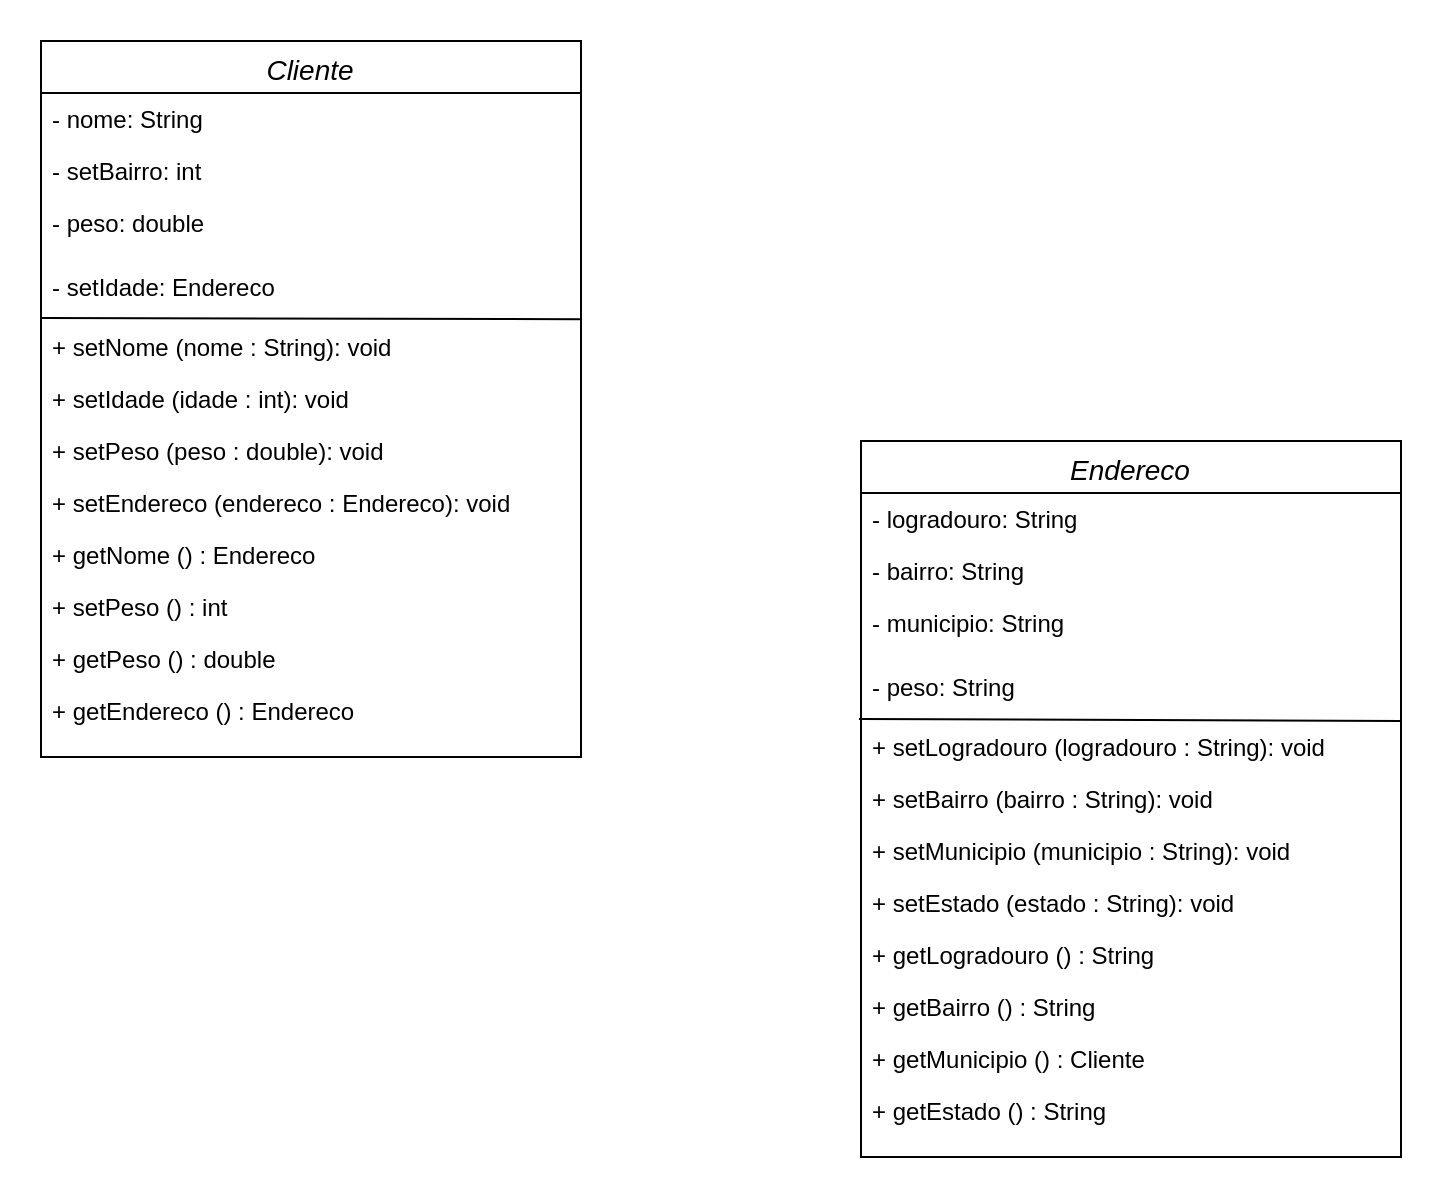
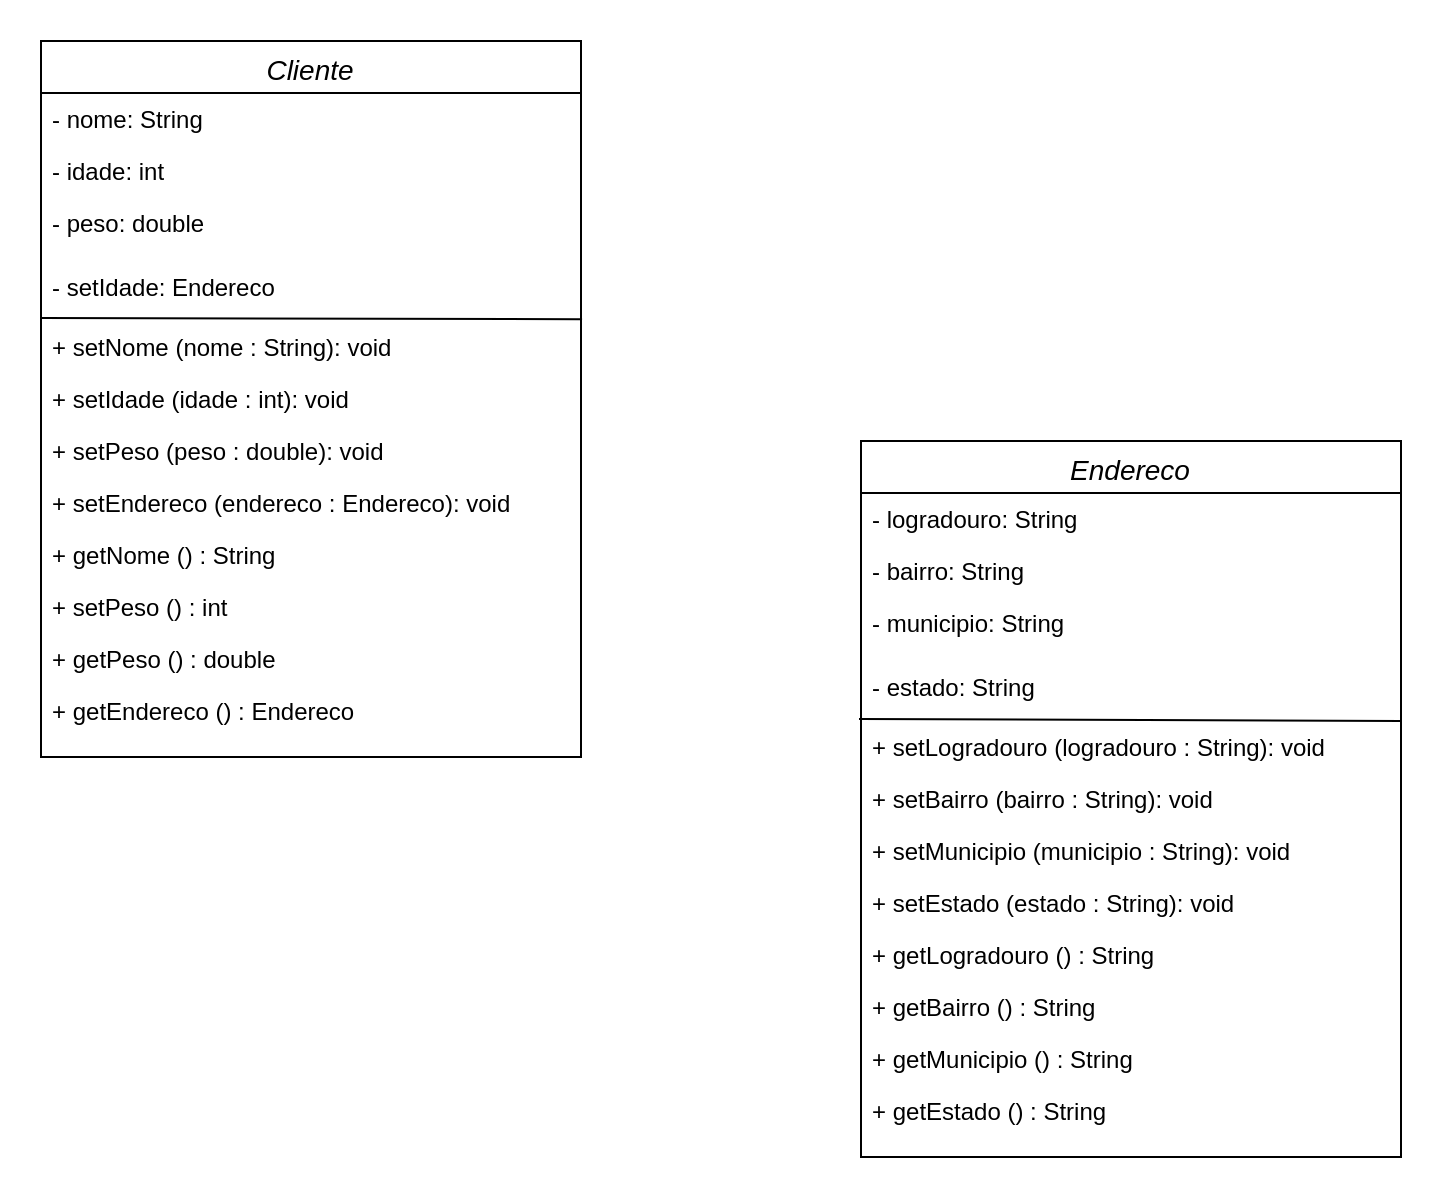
(144, 172) -> (117, 172)
(191, 556) -> (174, 556)
(954, 688) -> (967, 688)
(1022, 1060) -> (1019, 1060)
